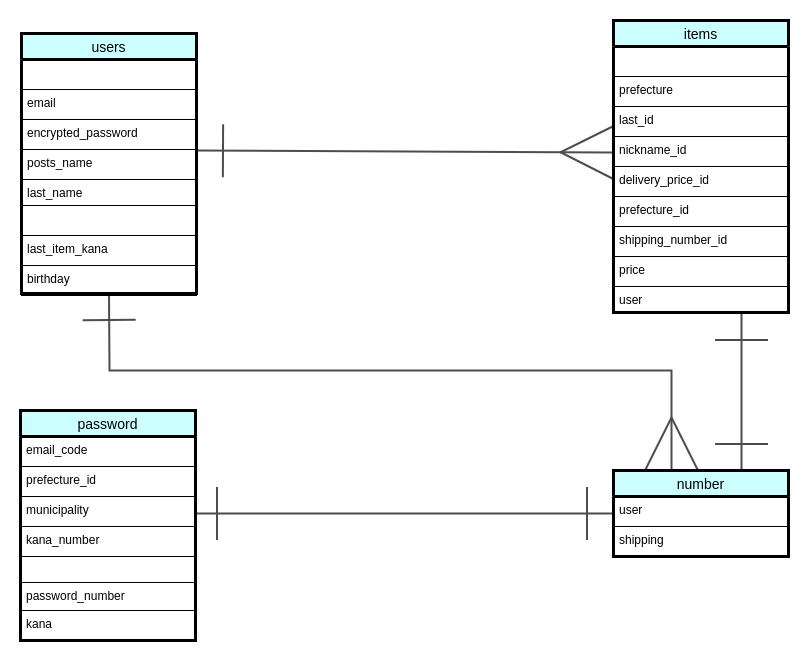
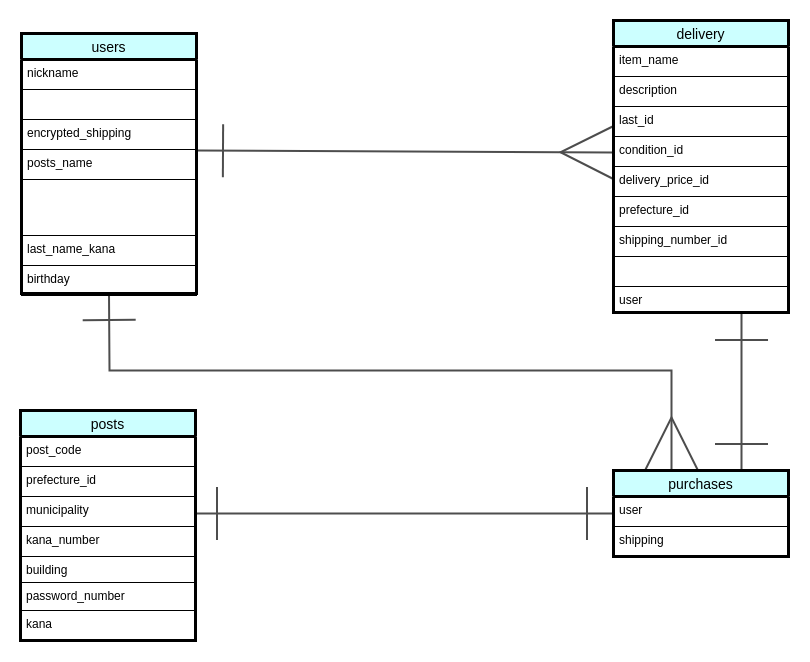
(701, 34) -> (701, 34)
none -> (701, 62)
none -> (109, 75)
(653, 90) -> (653, 90)
(109, 105) -> none
(87, 133) -> (84, 133)
(653, 150) -> (655, 150)
(109, 193) -> none
(71, 249) -> (72, 249)
(701, 272) -> none
(108, 424) -> (108, 424)
(56, 450) -> (56, 450)
(701, 484) -> (701, 484)
none -> (108, 570)
